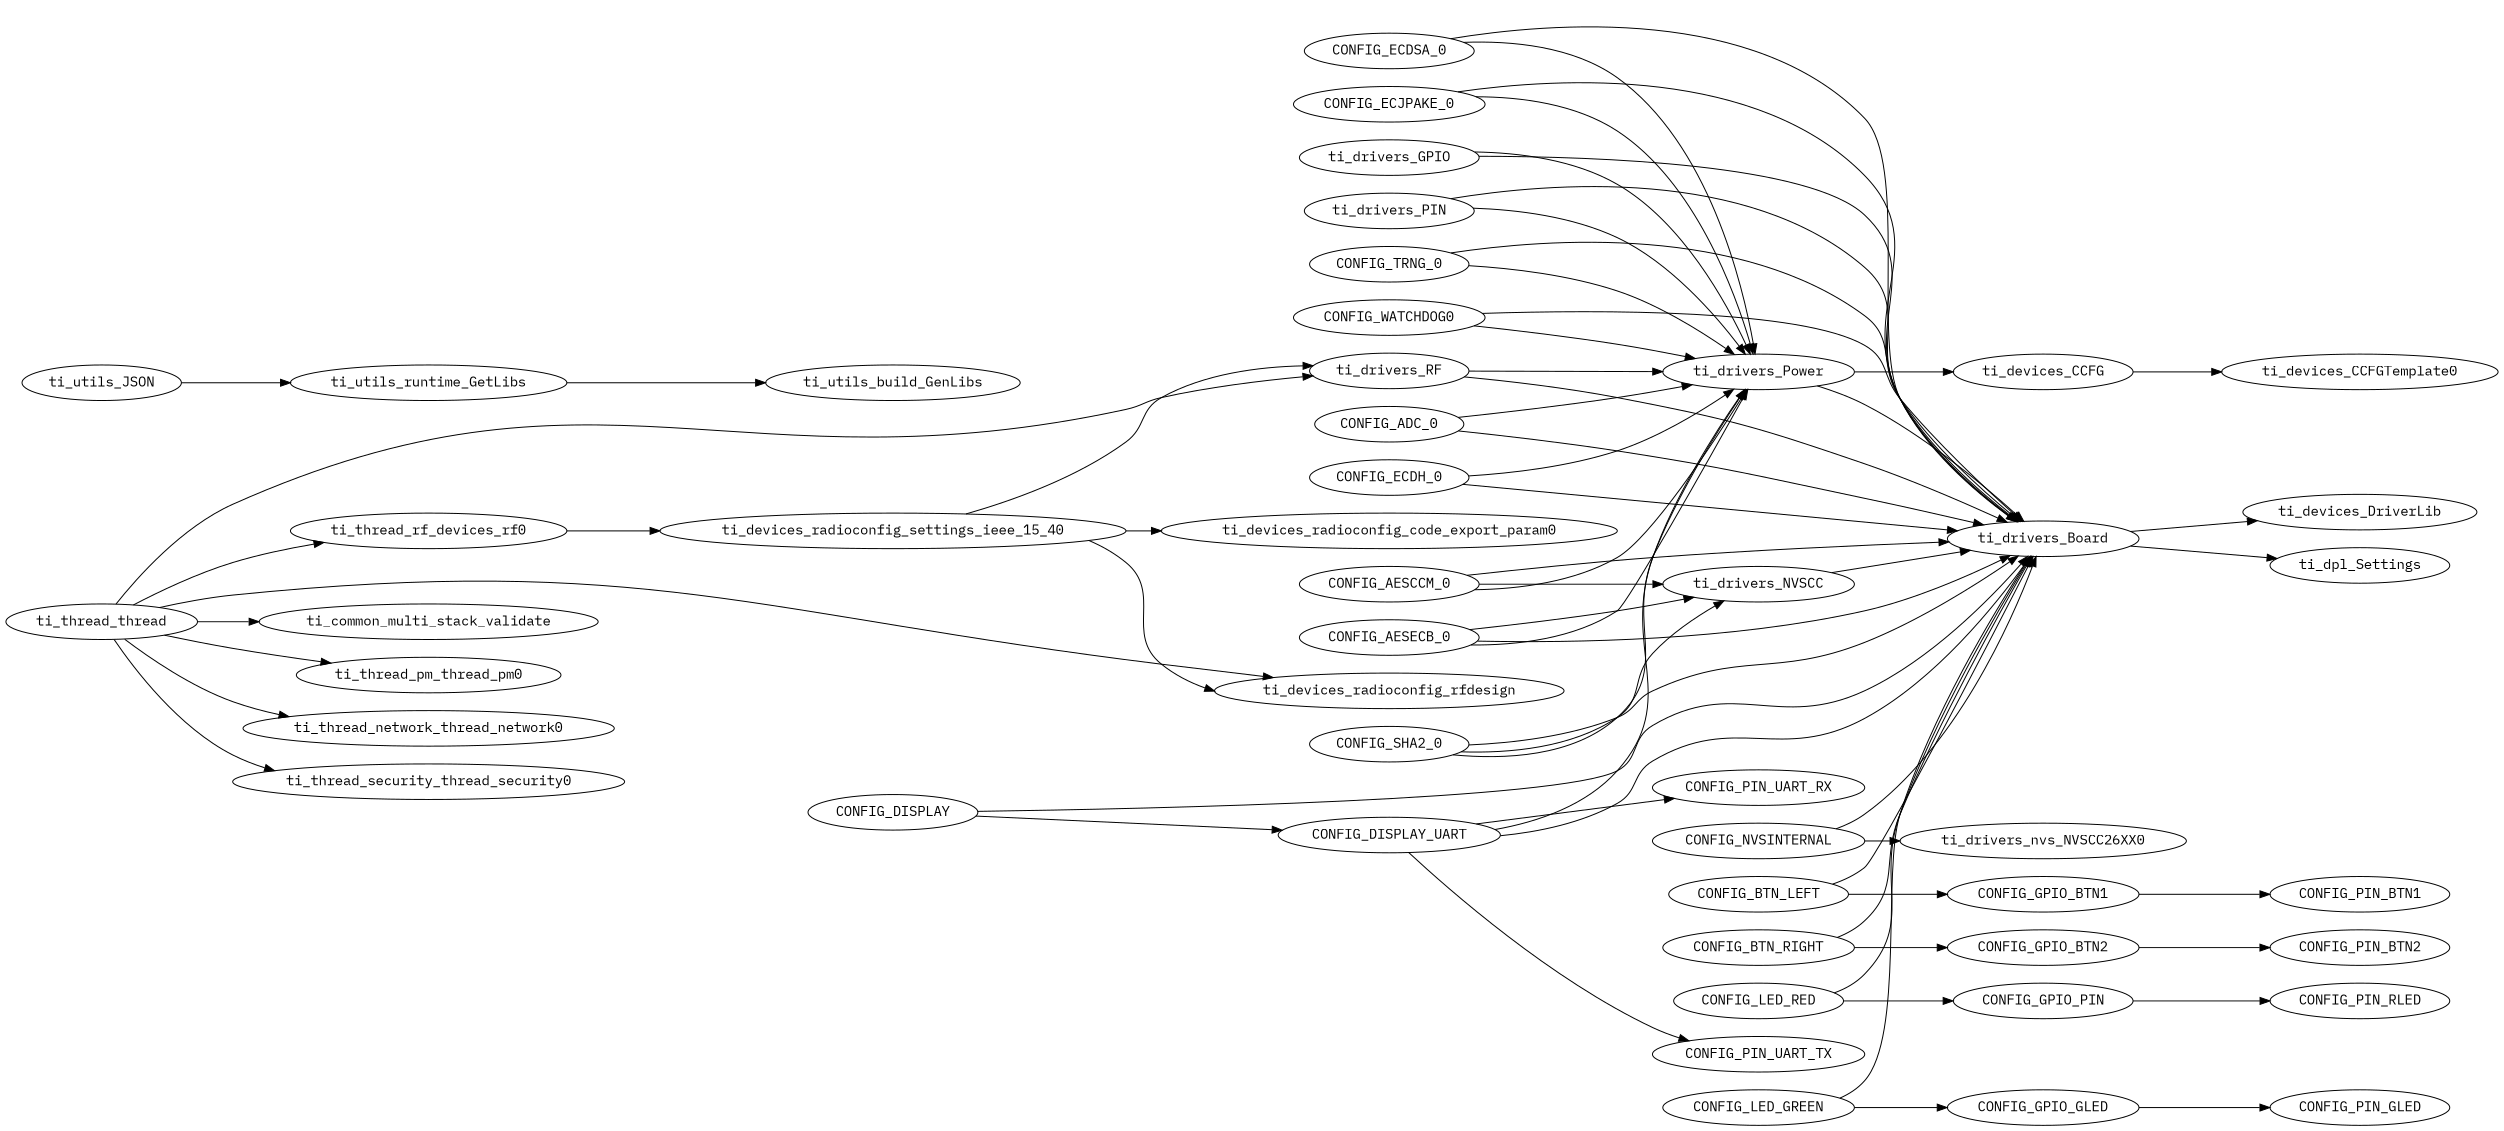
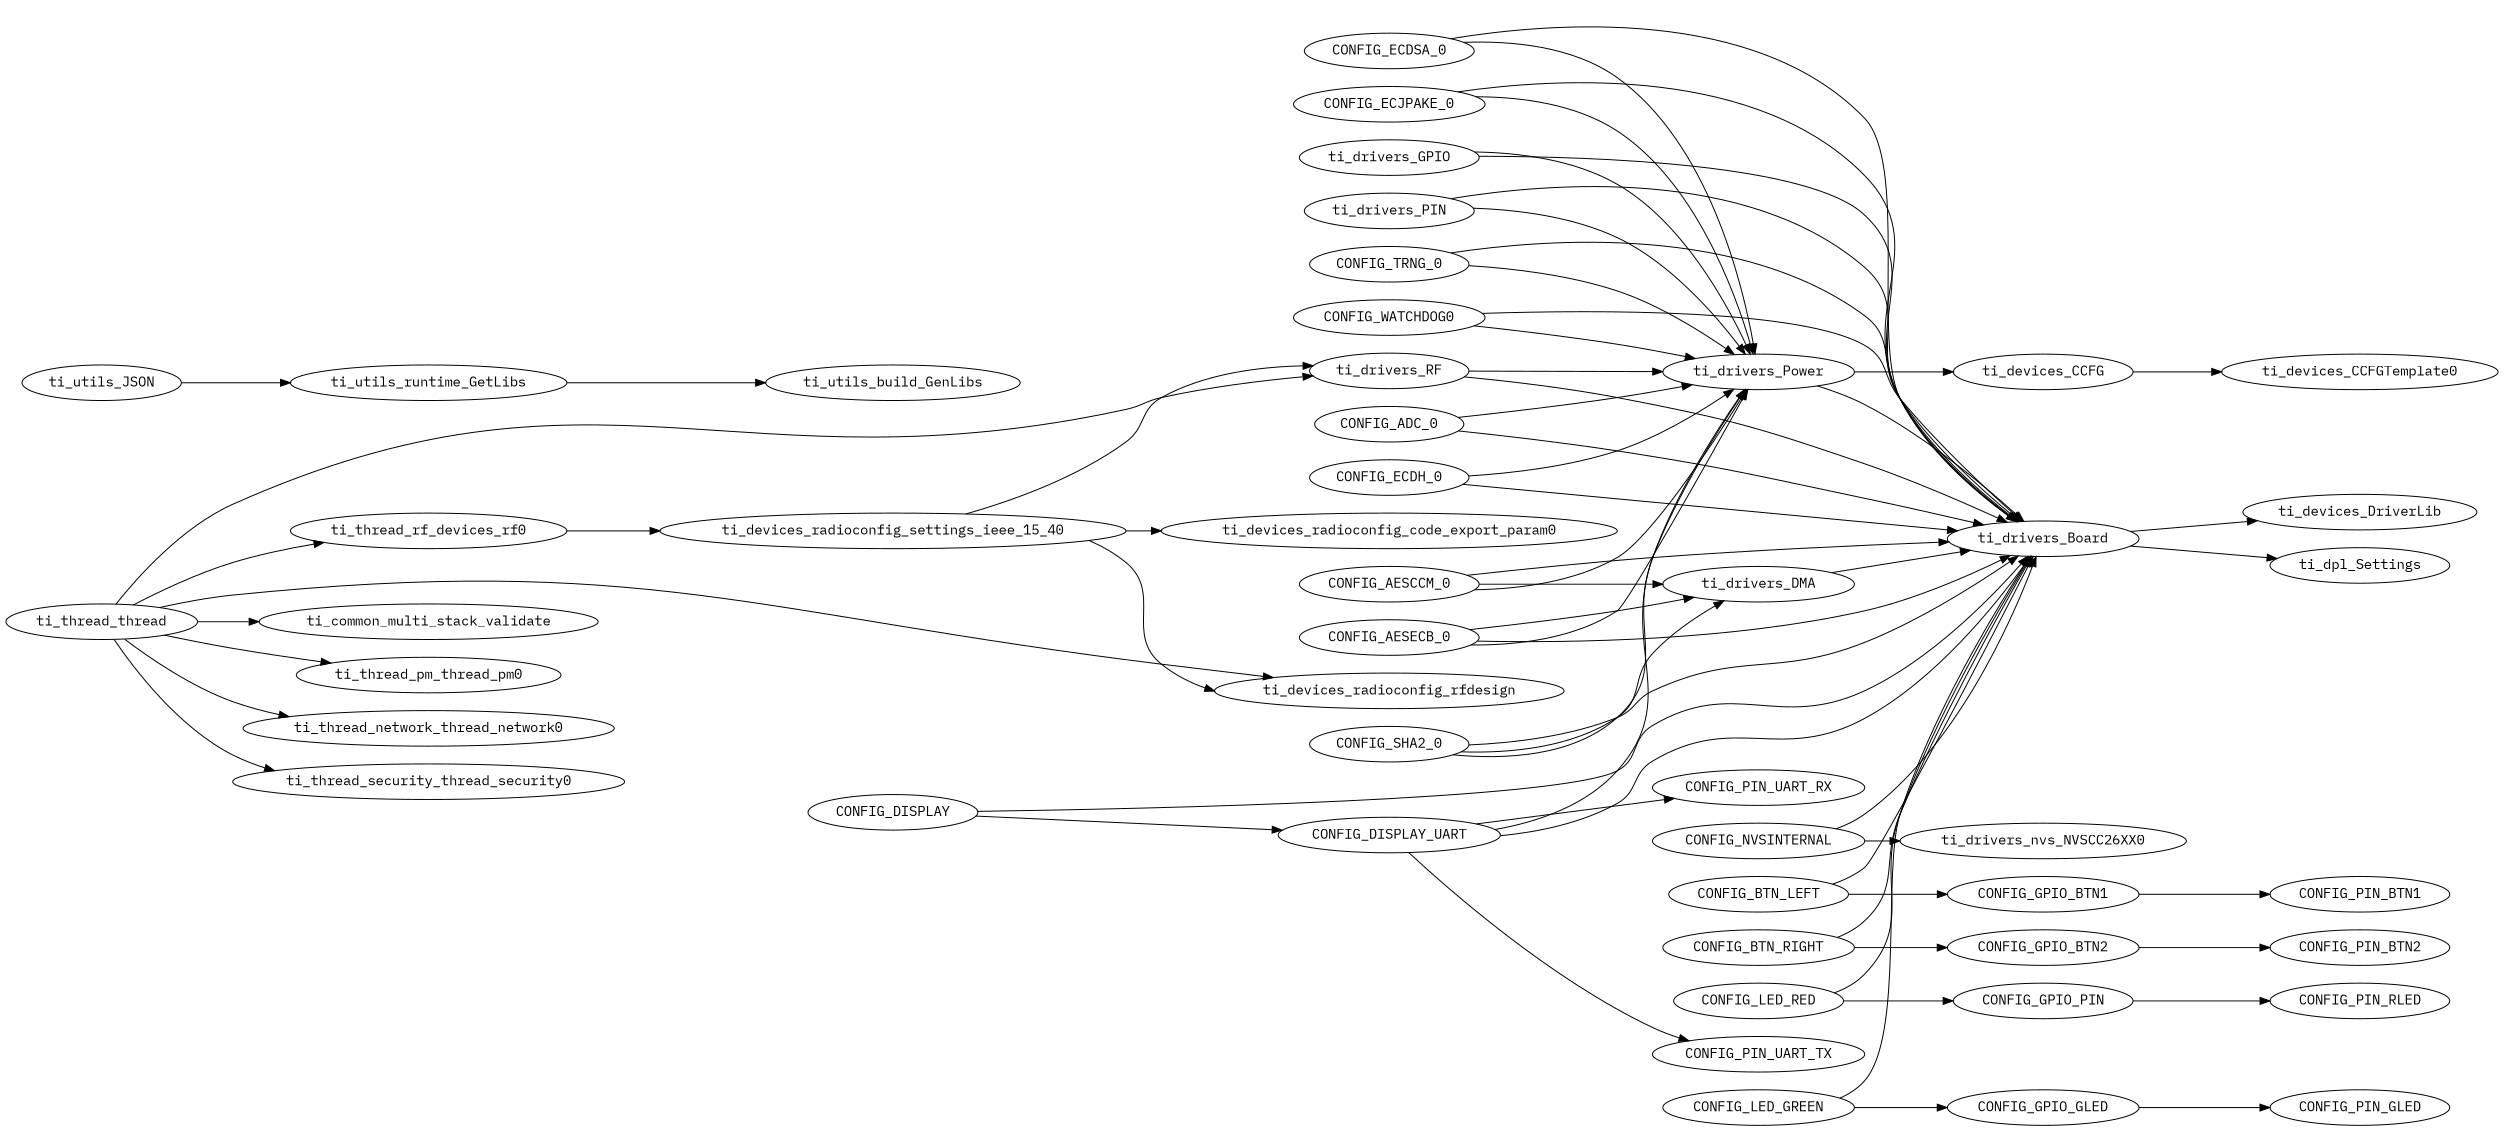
(1759, 584) -> (1759, 584)
